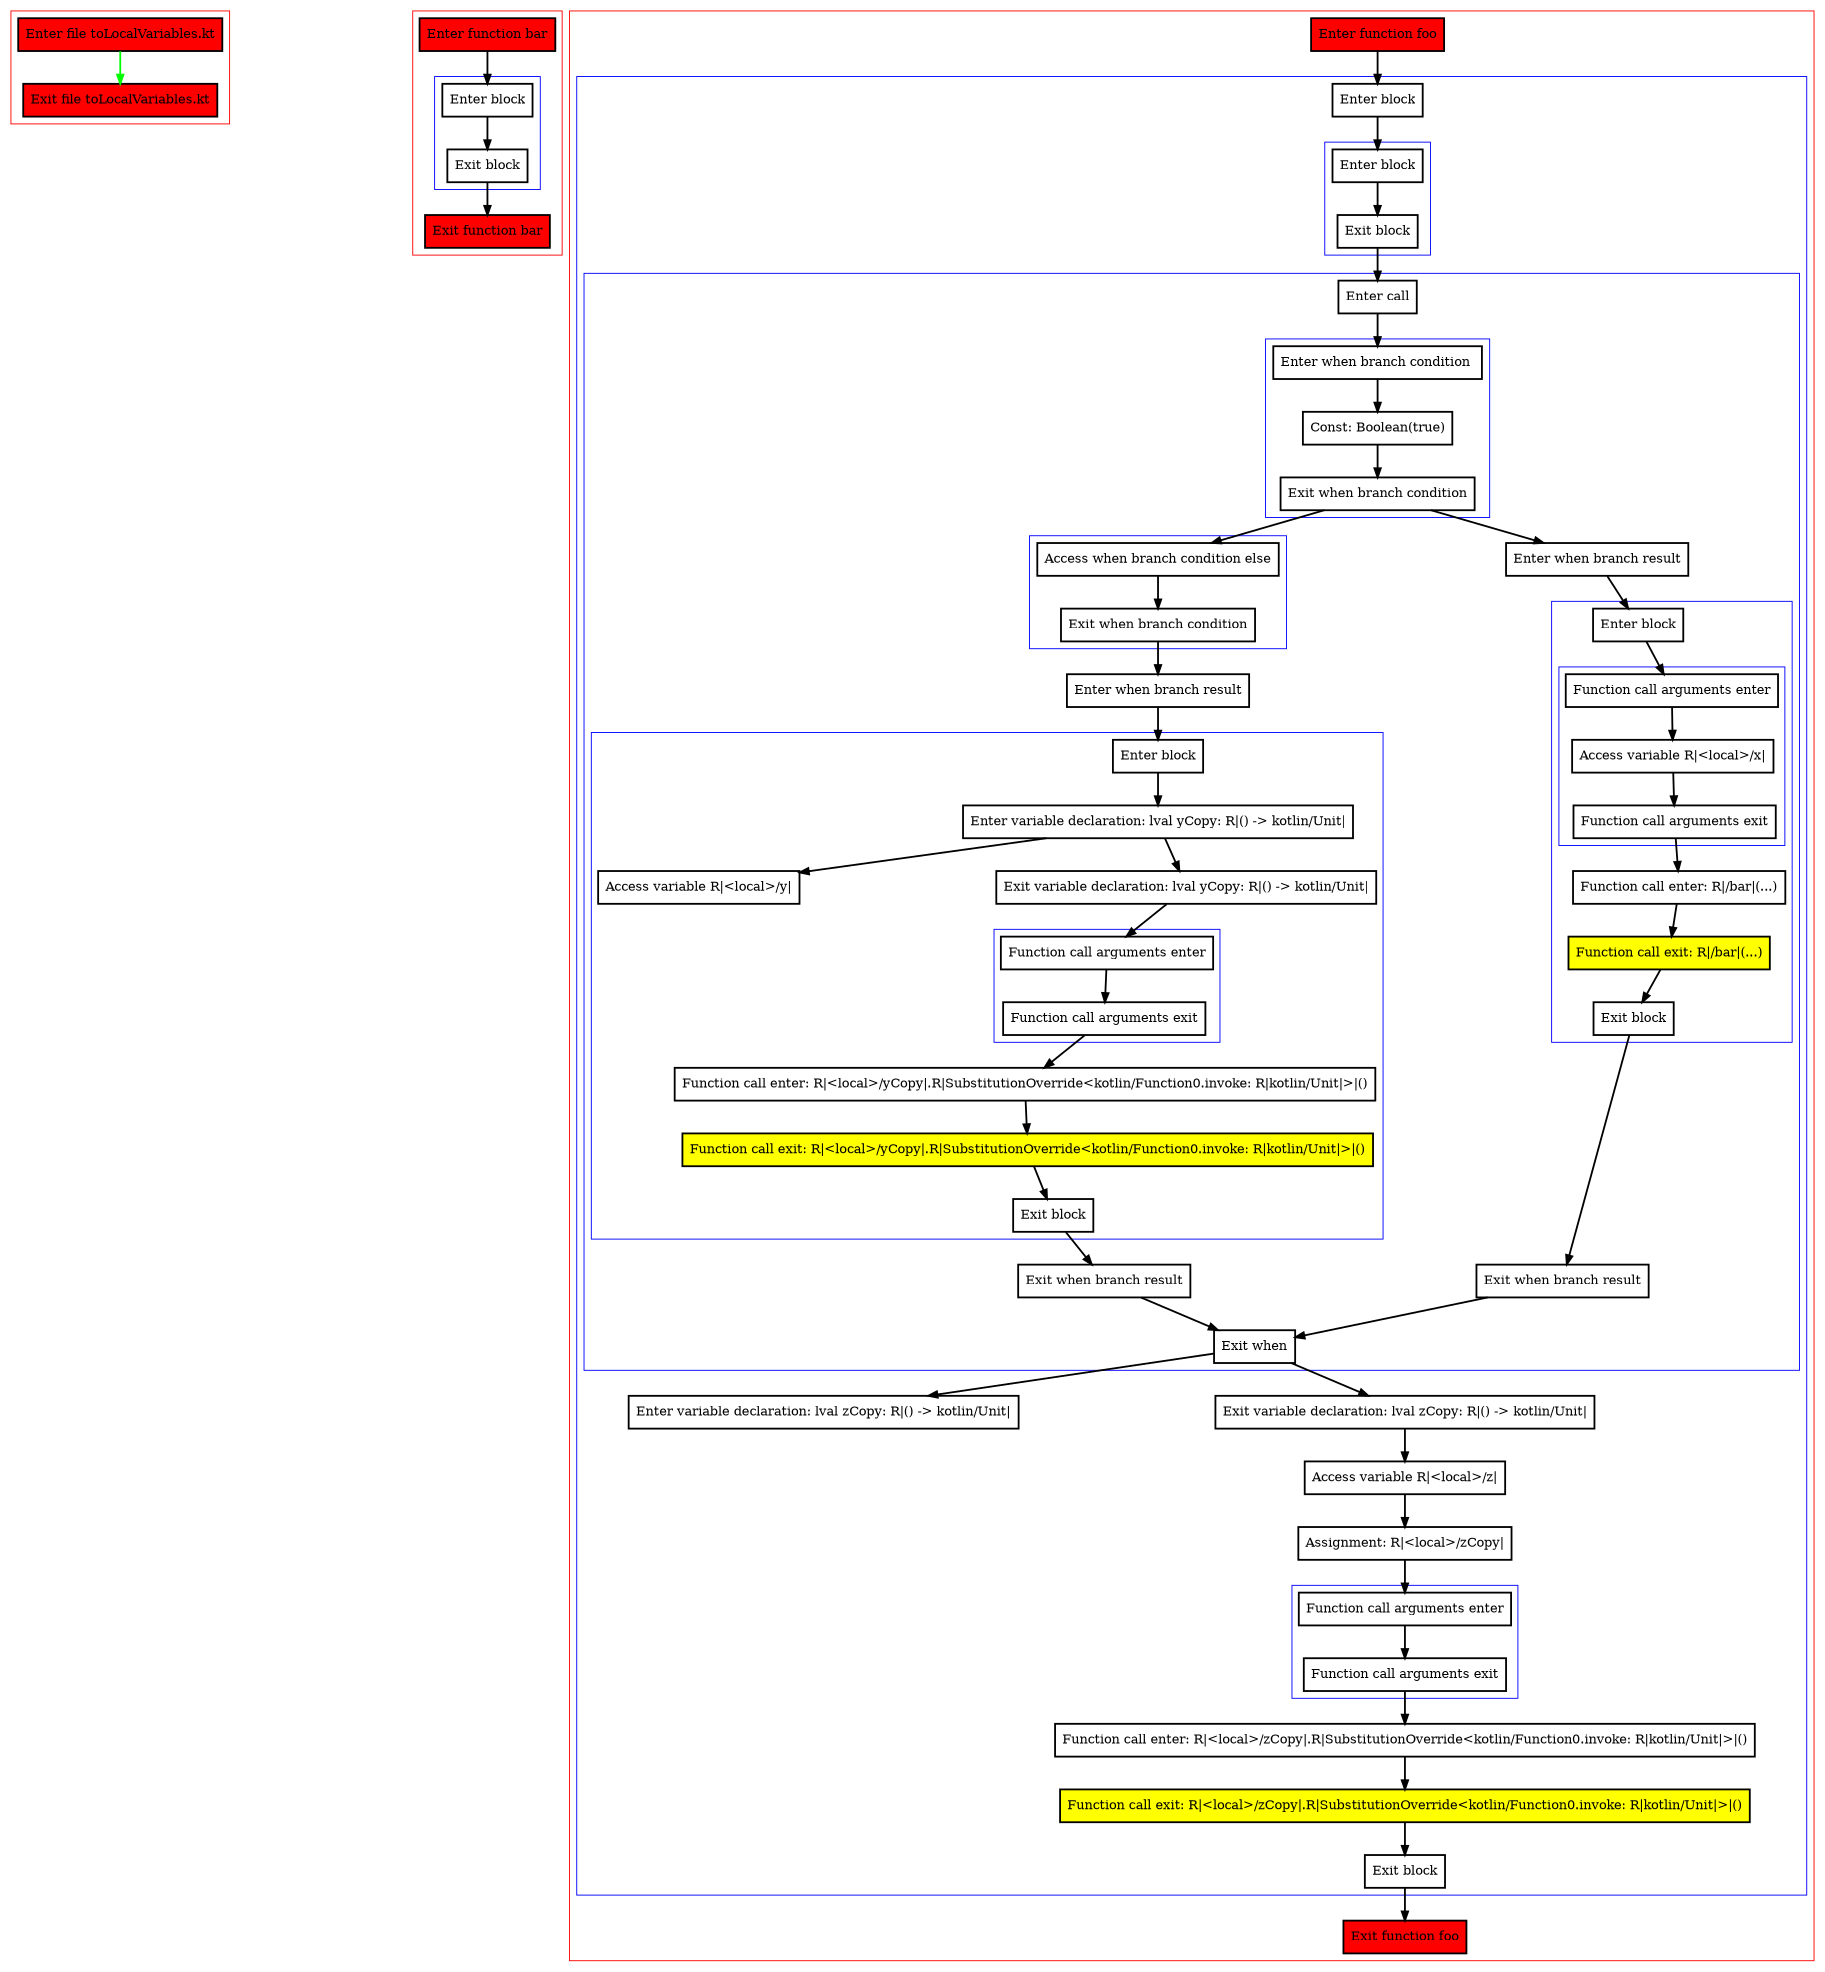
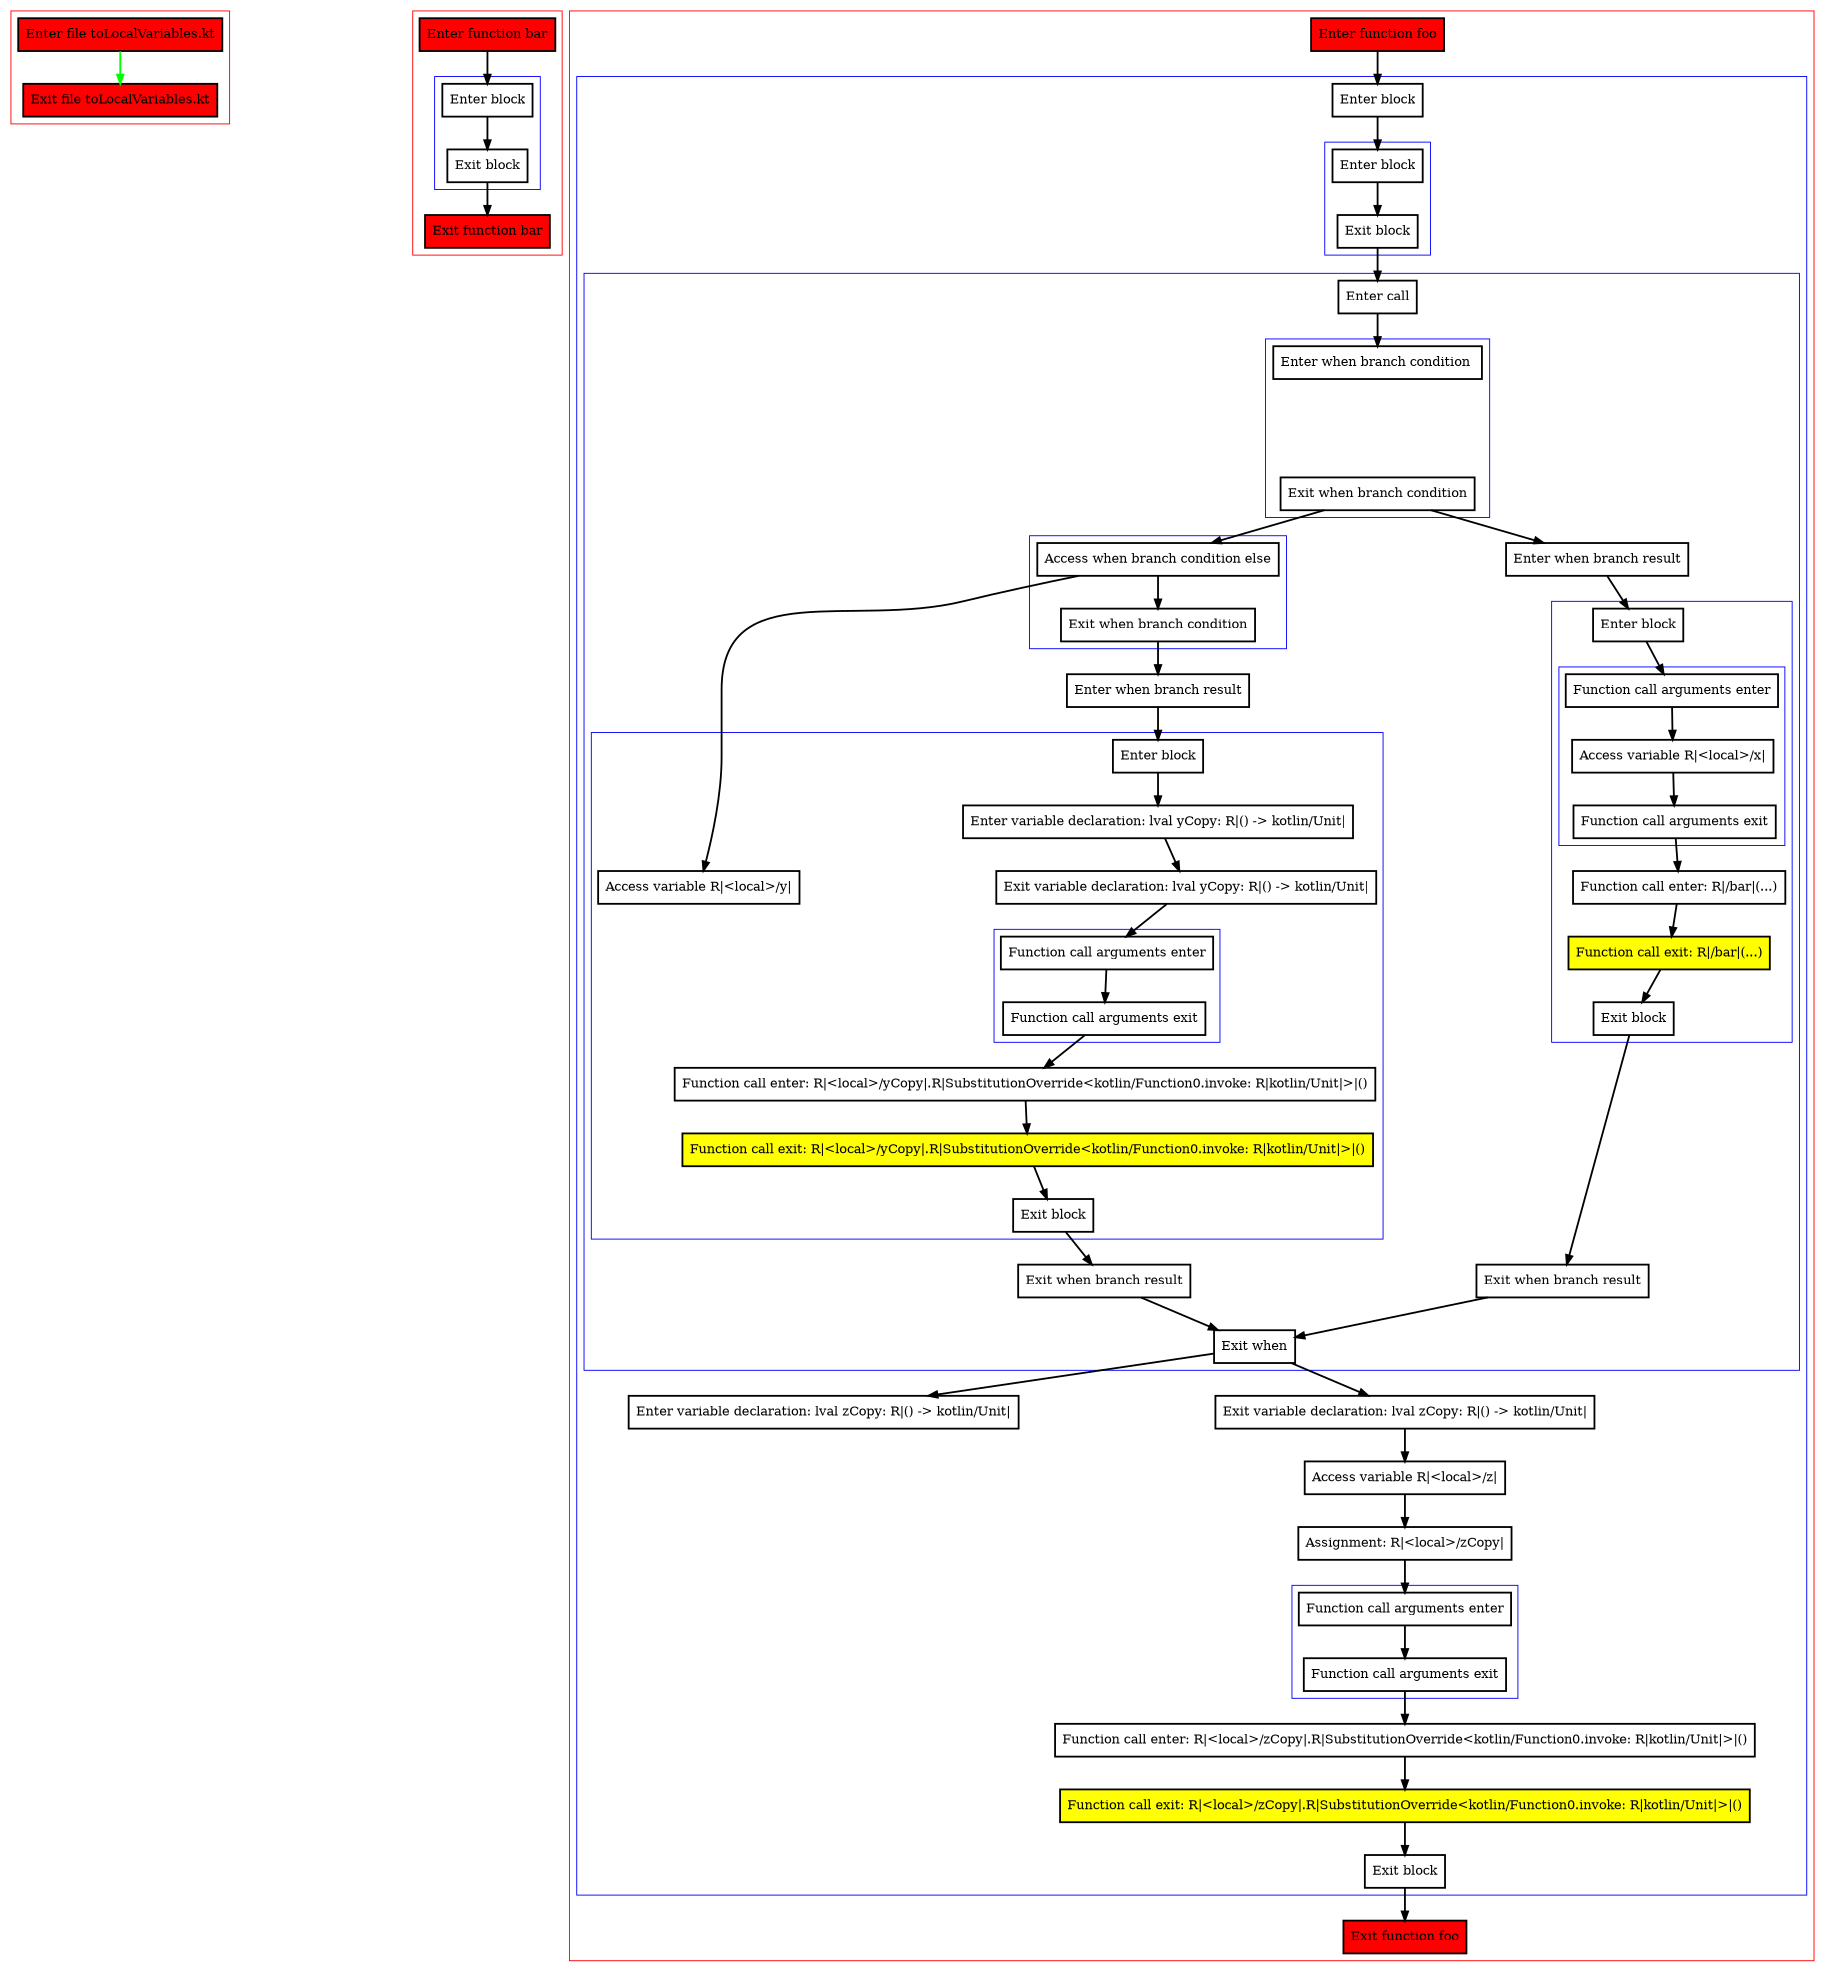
(1378, 428) -> none
(928, 855) -> (793, 614)
